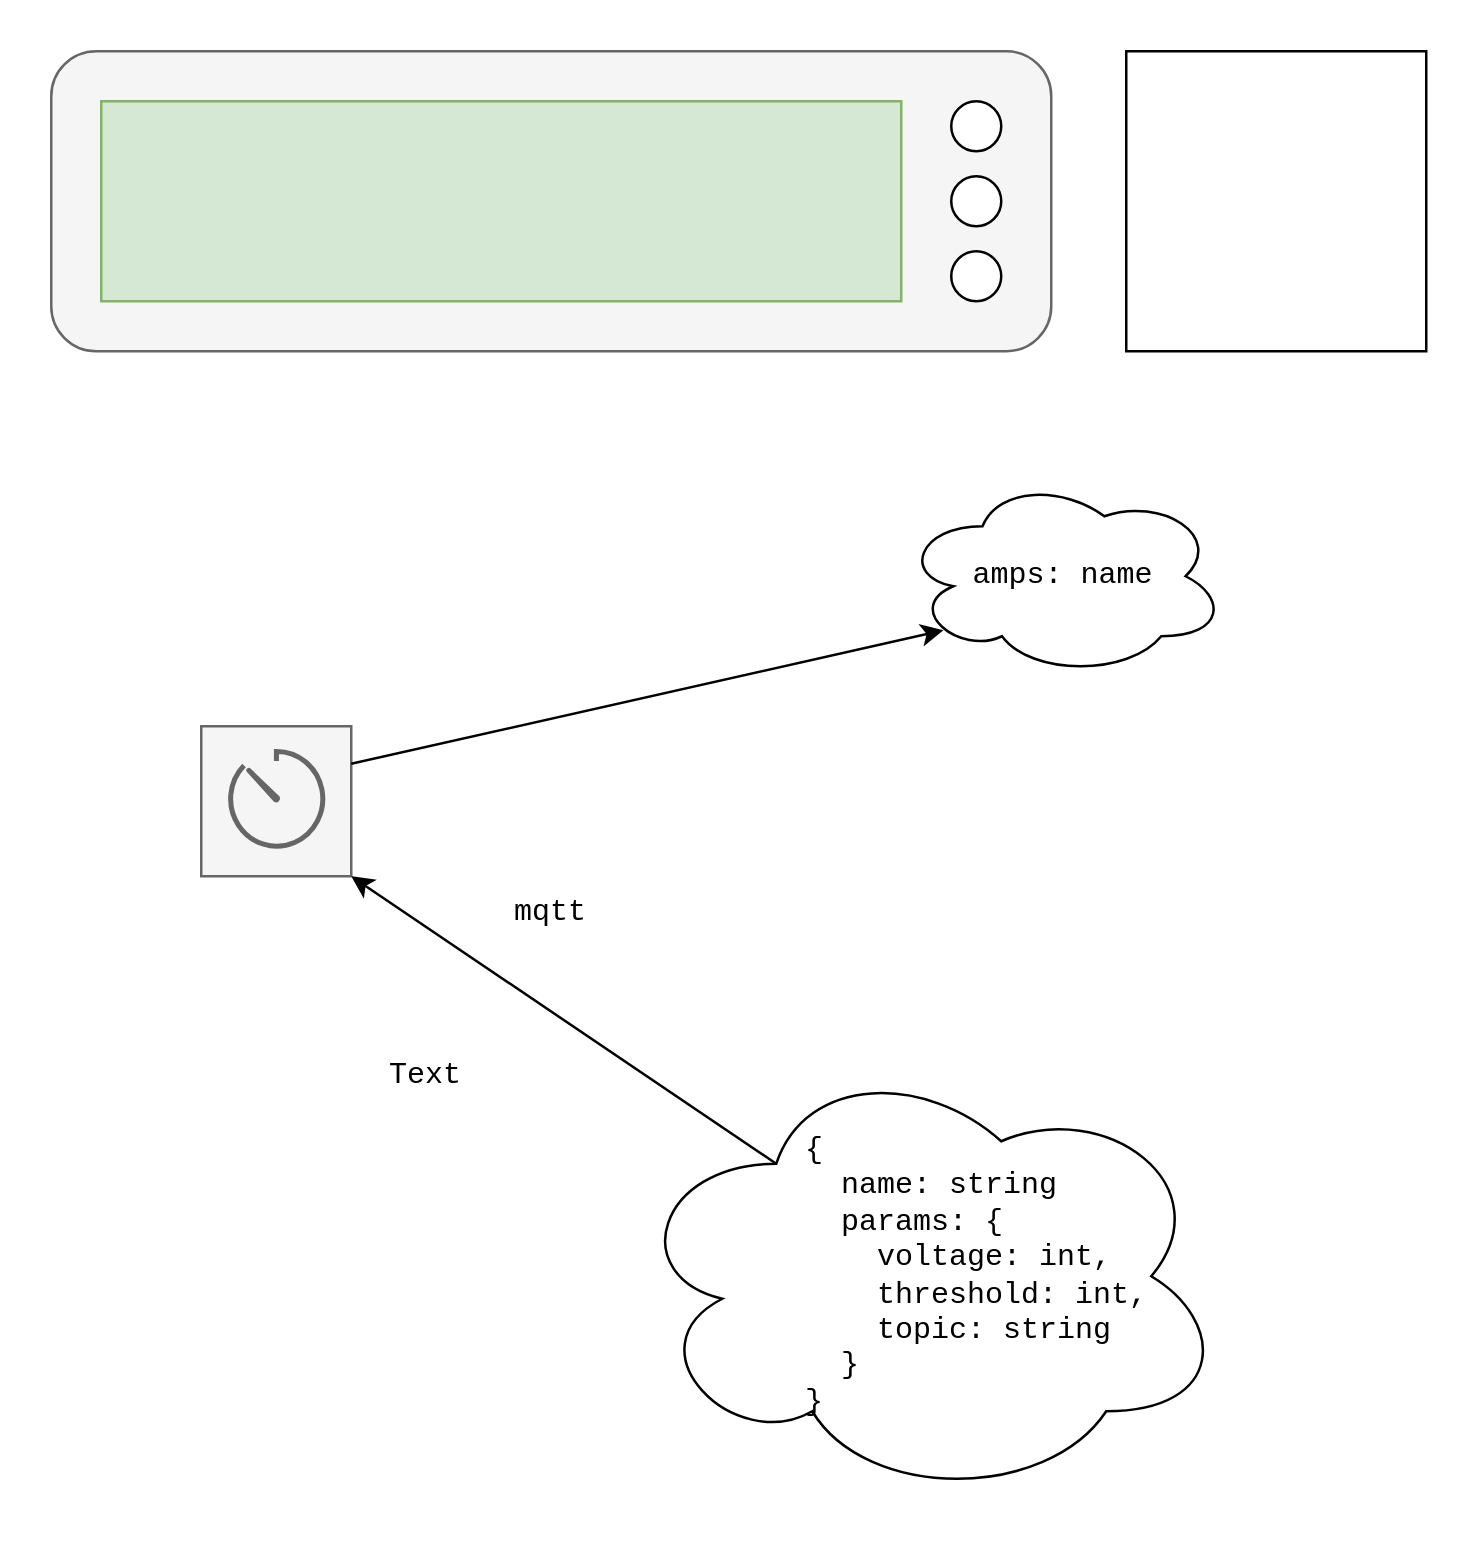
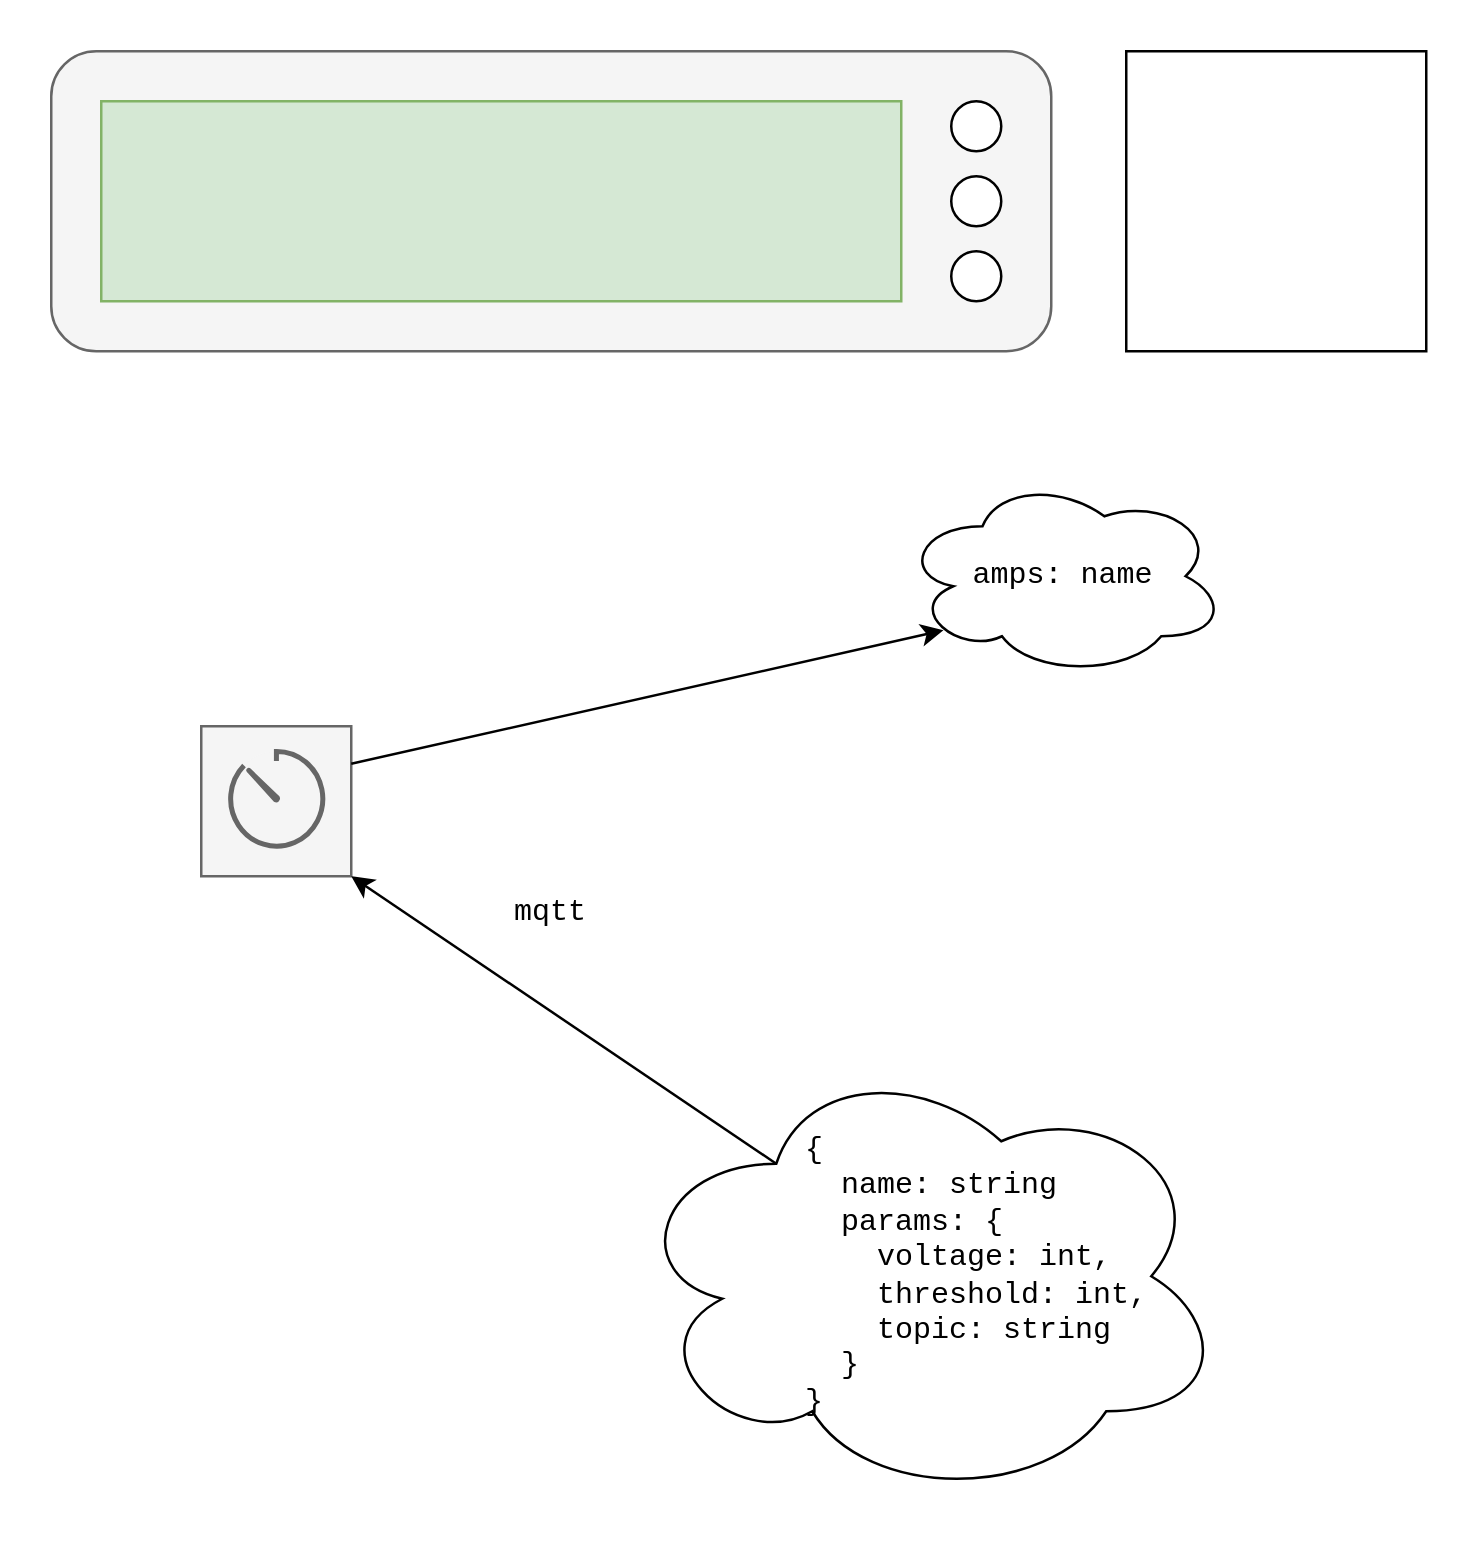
(426, 1076) -> none
